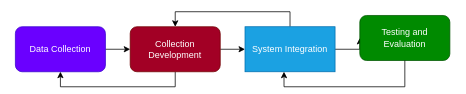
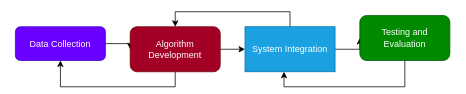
(60, 49) -> (60, 44)
(175, 49) -> (175, 49)
